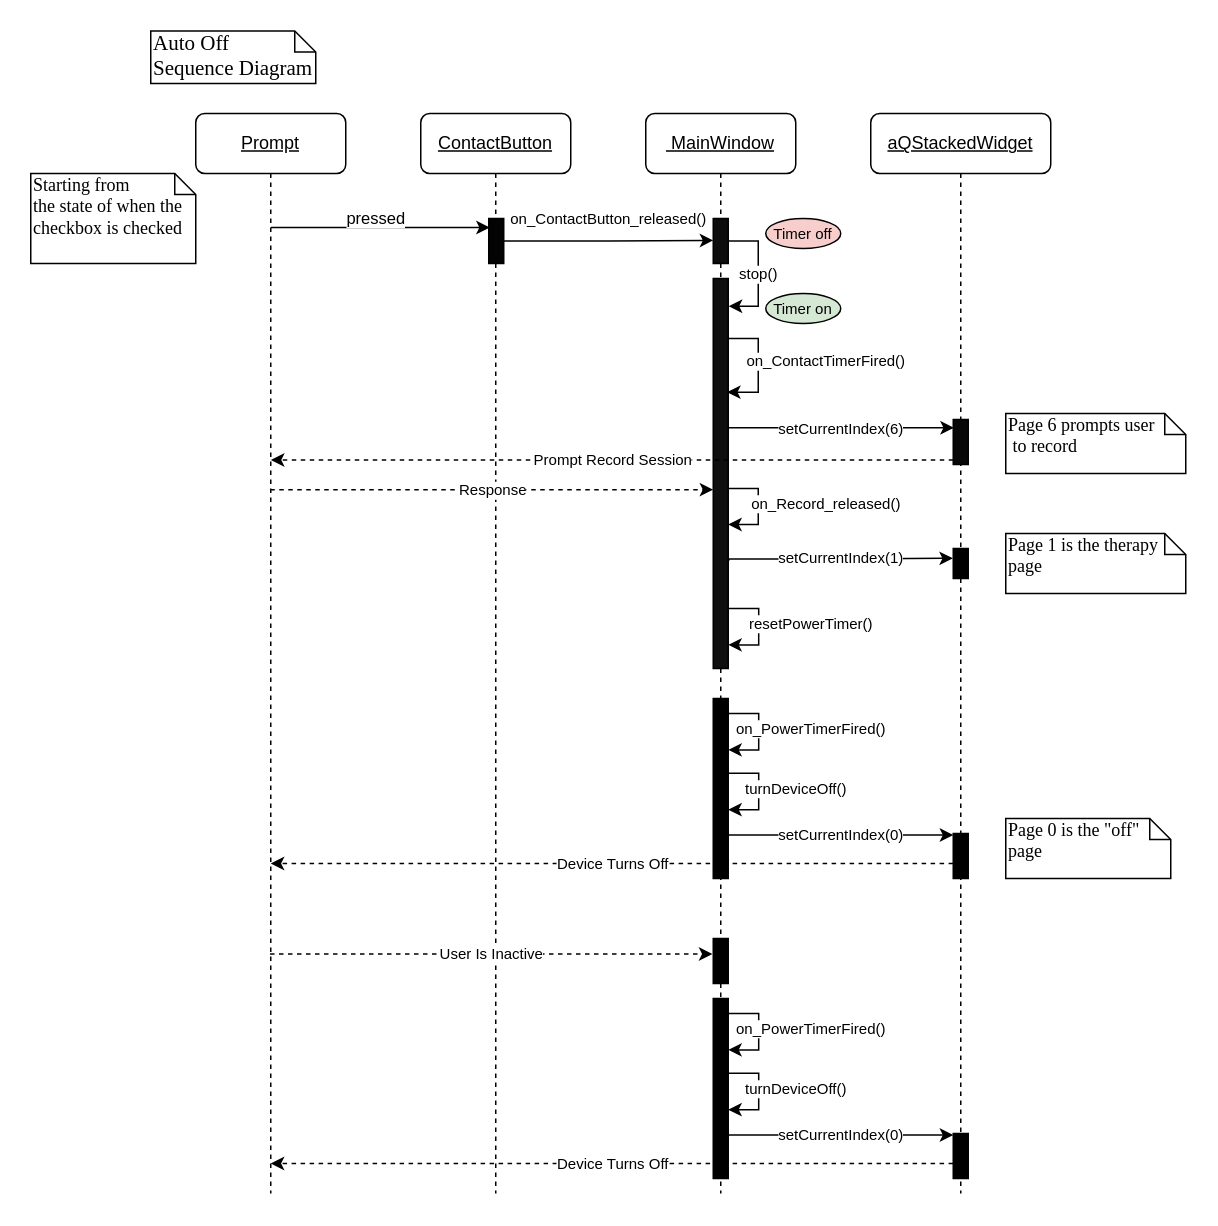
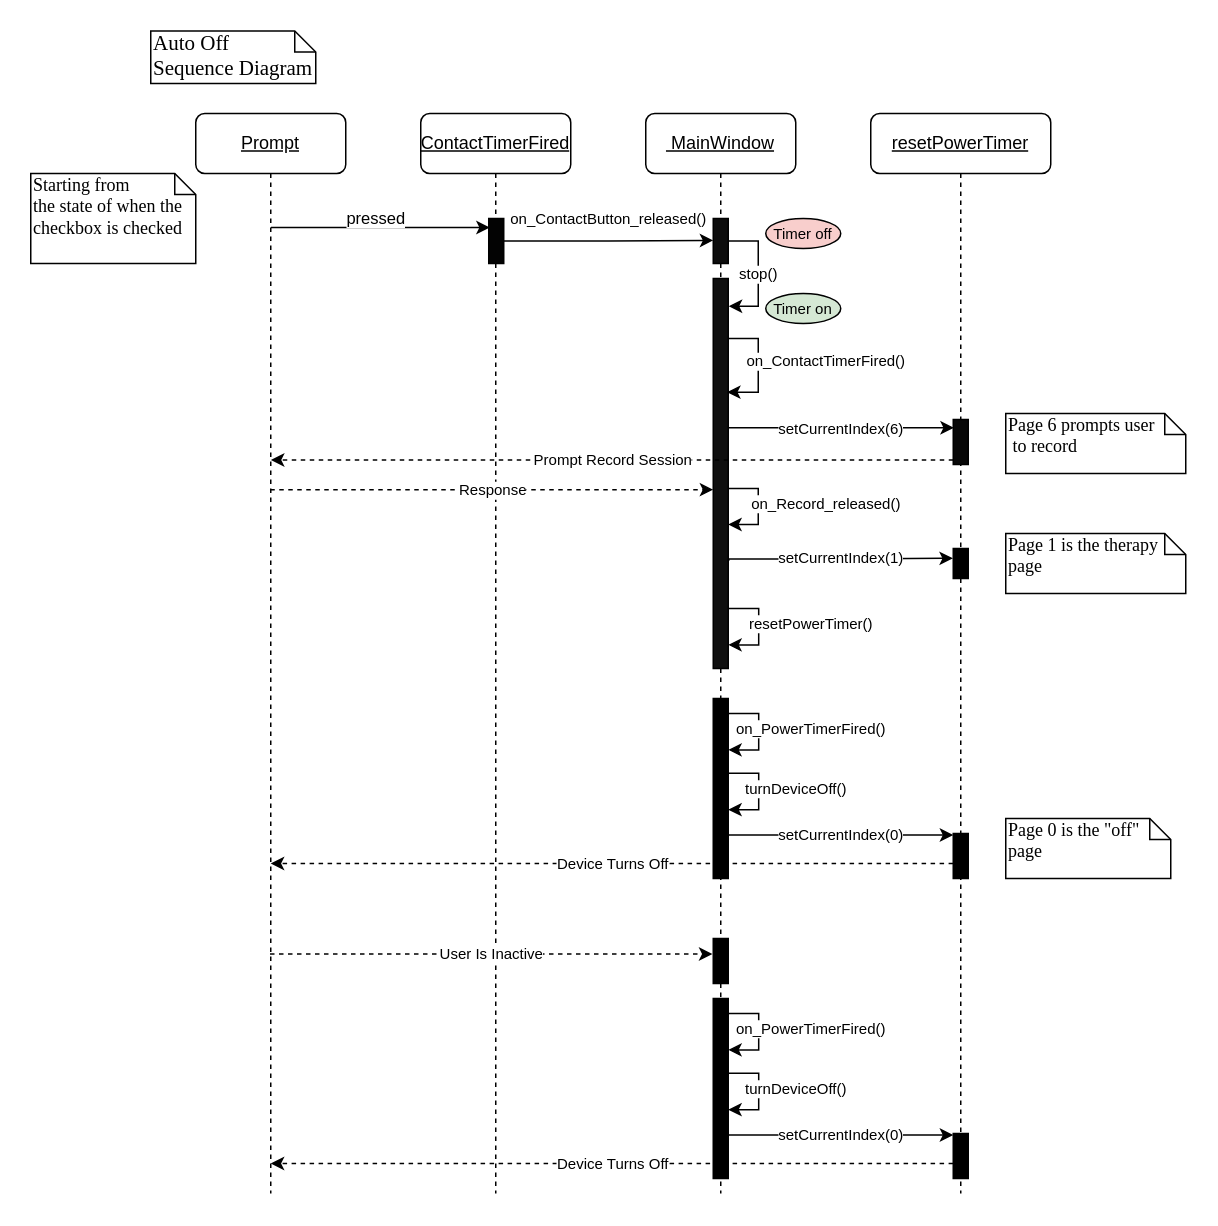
(496, 143) -> (496, 143)
(961, 143) -> (961, 143)
